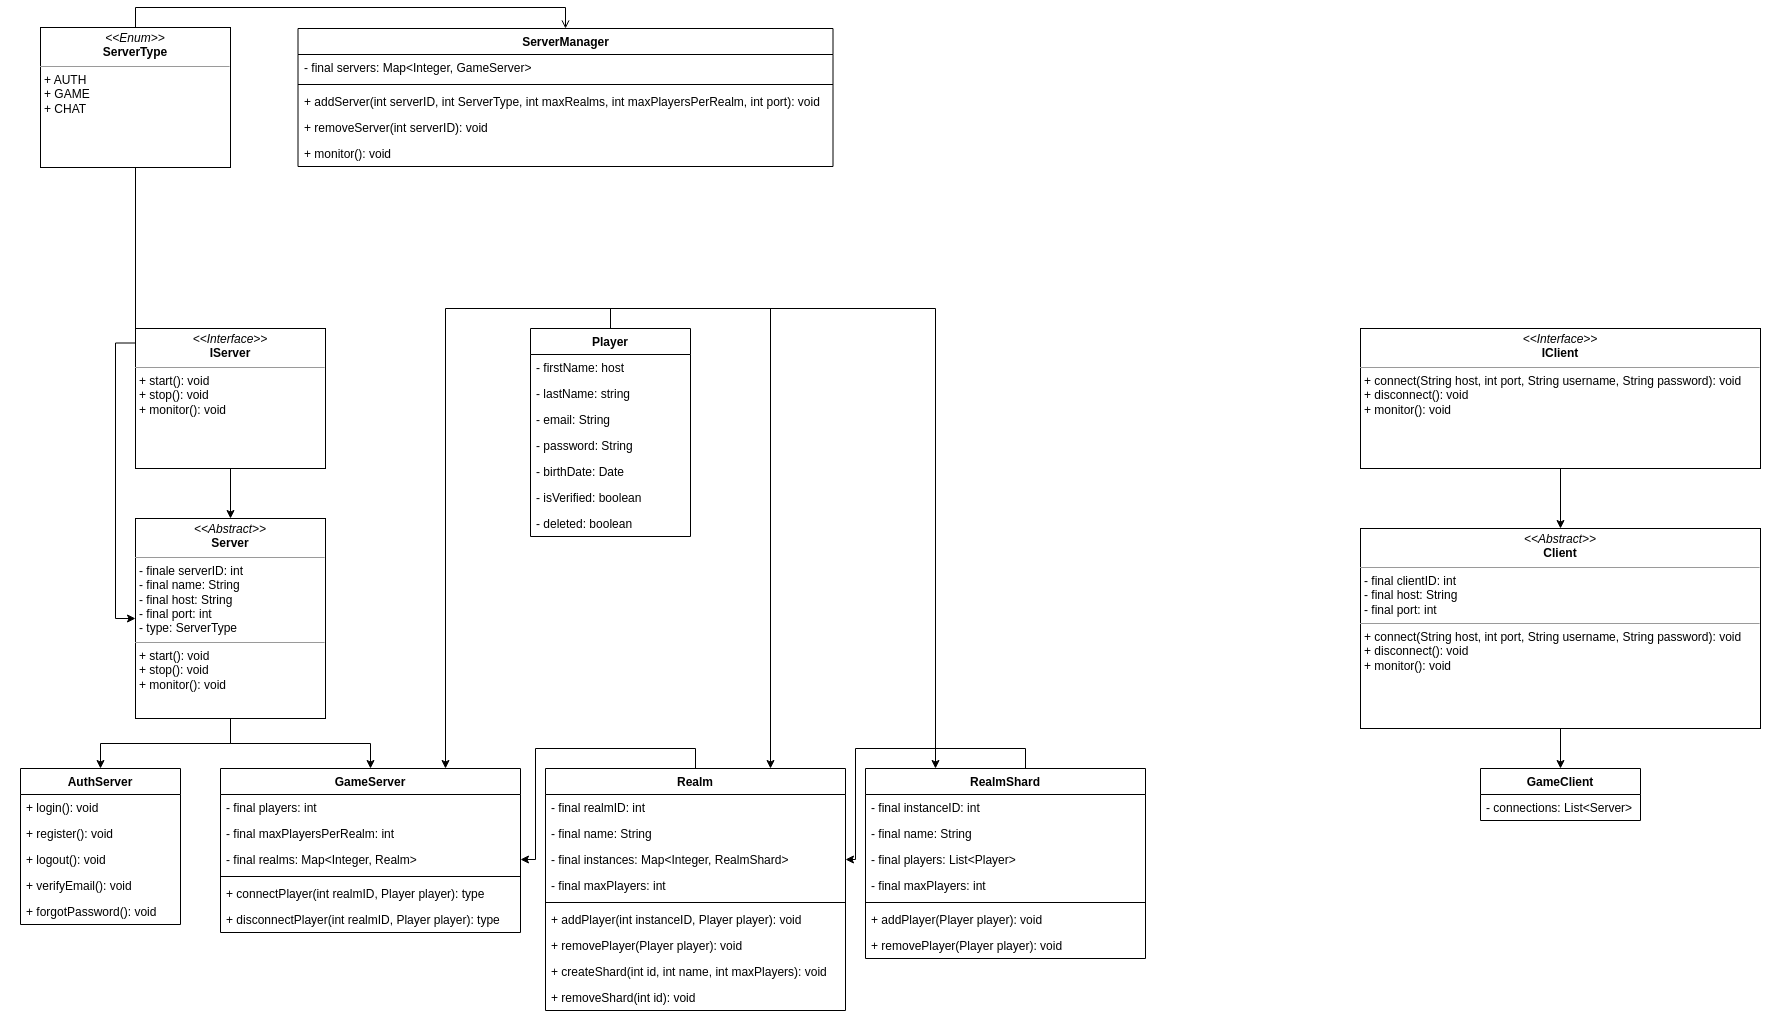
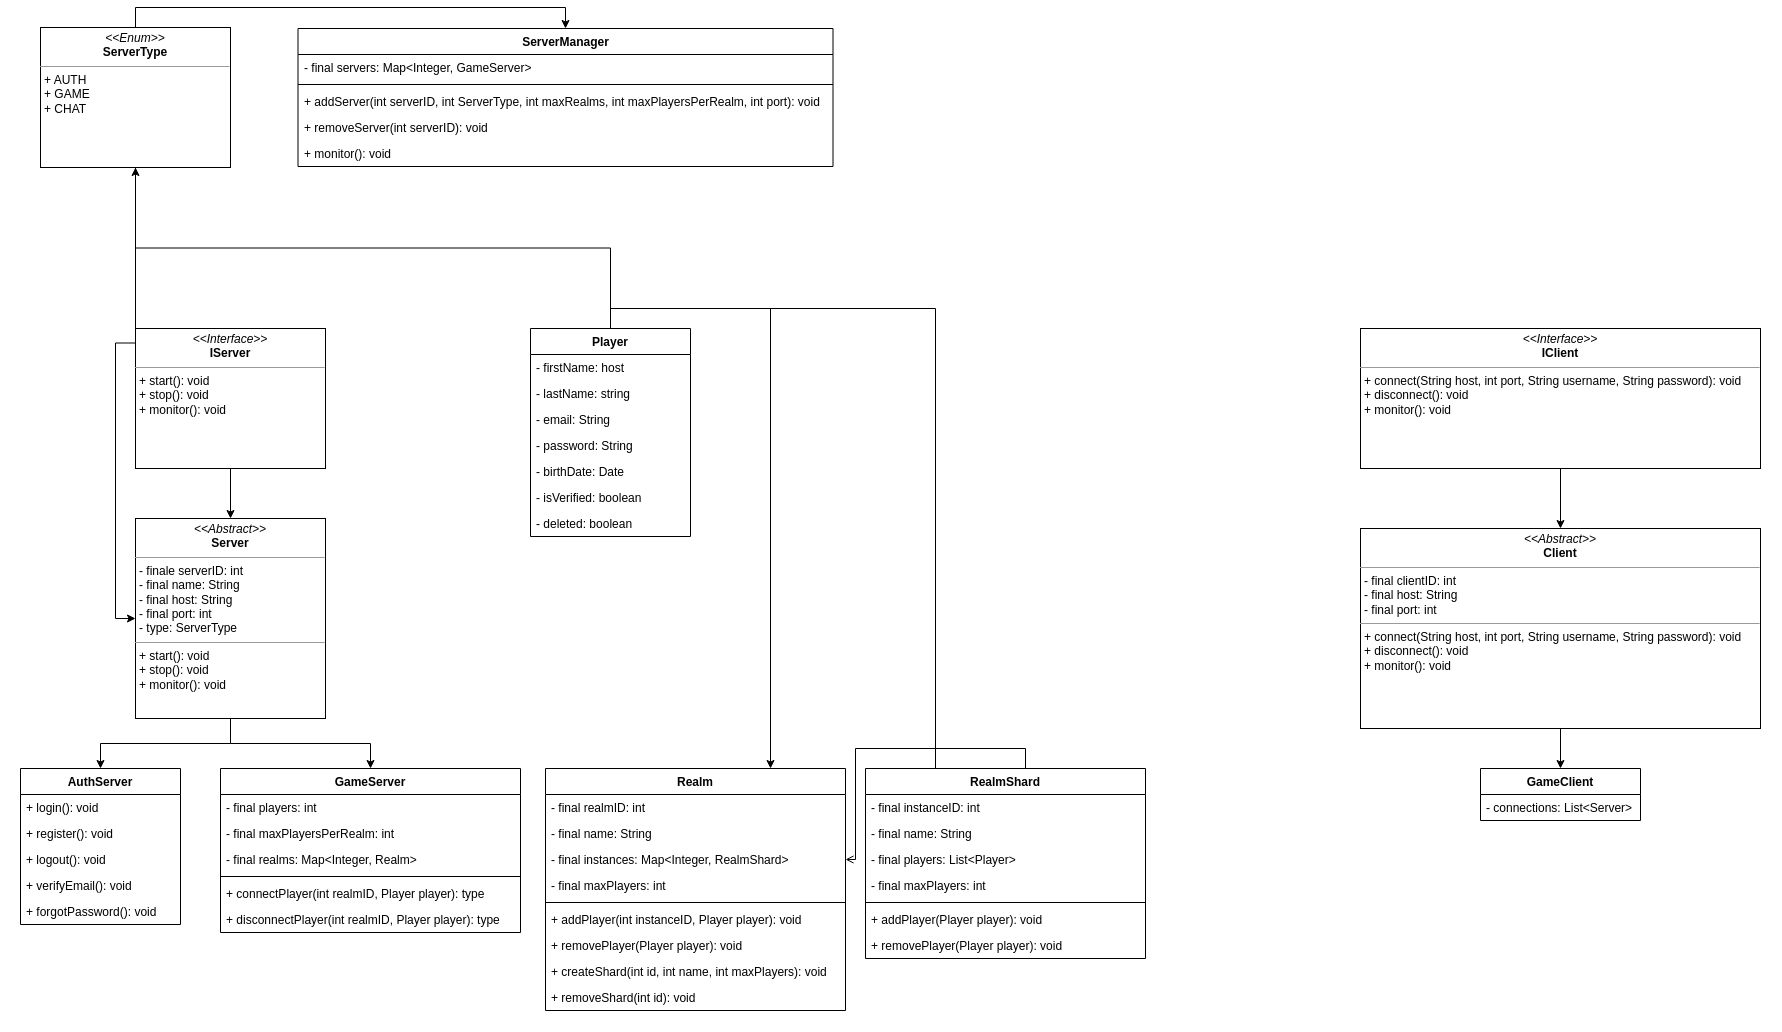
(566, 21) -> (566, 20)
(446, 454) -> (404, 248)
(567, 749) -> none
(936, 760) -> (936, 762)
(853, 860) -> (851, 860)
